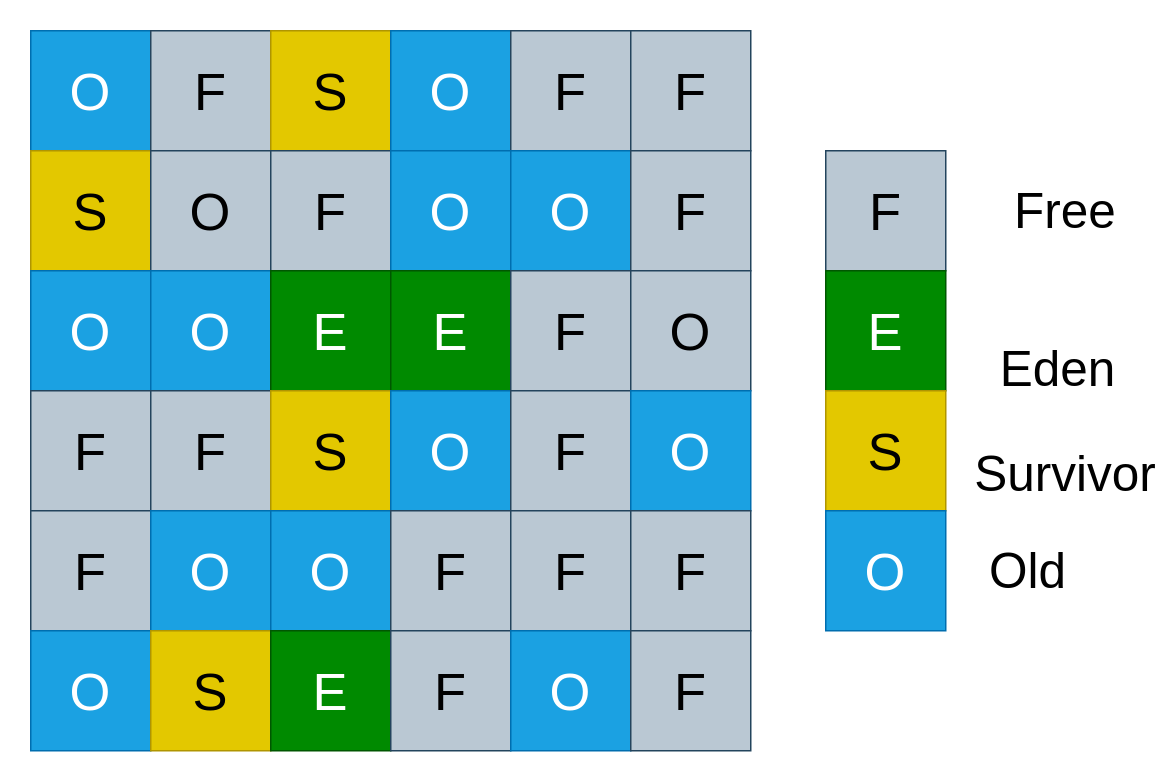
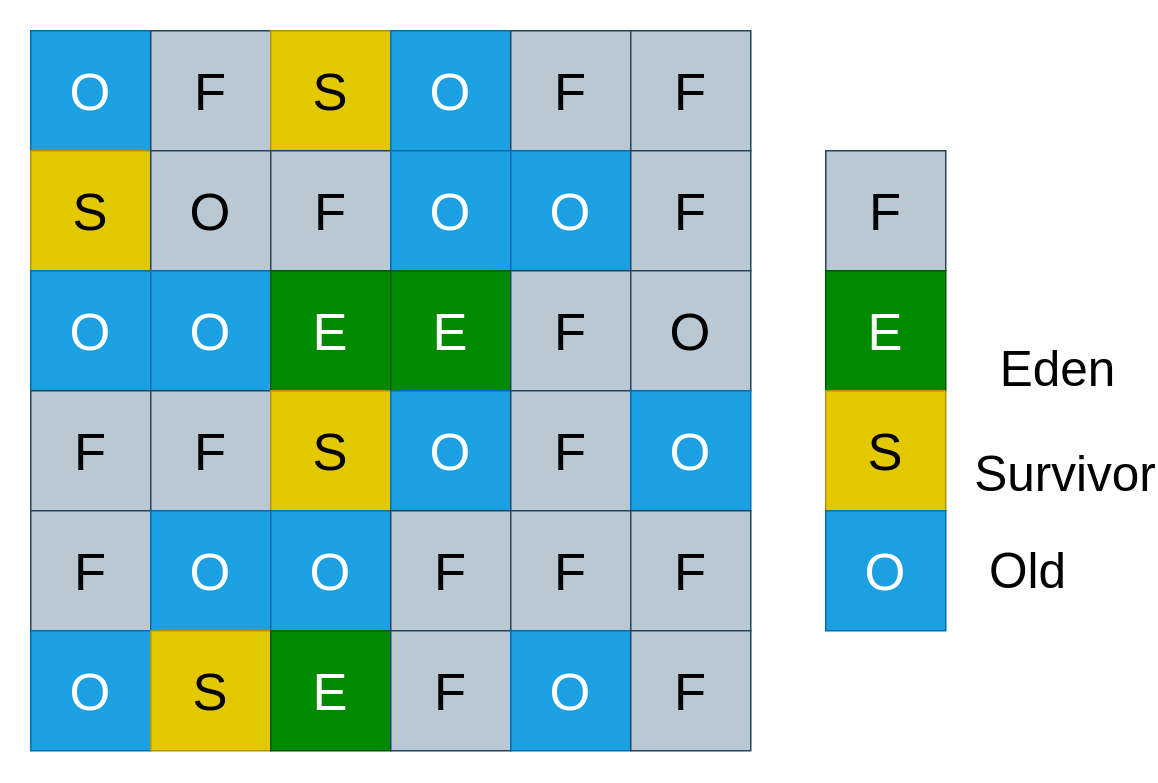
(1066, 211) -> none
